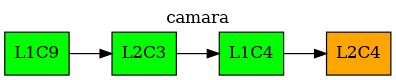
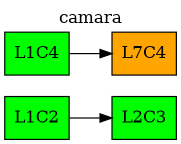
(37, 54) -> (37, 118)
(192, 54) -> none
(359, 54) -> (144, 54)
